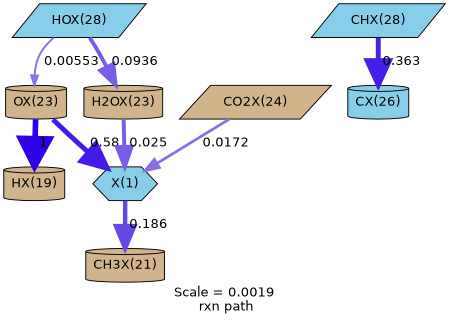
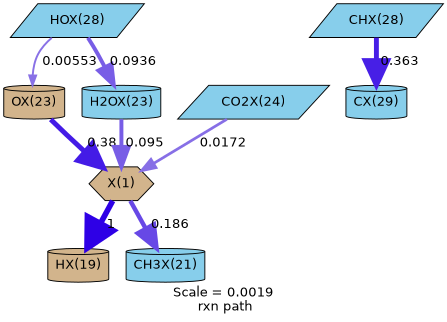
(123, 102) -> (121, 102)
(255, 102) -> (254, 102)
(378, 102) -> (376, 102)
(35, 129) -> (107, 212)
(103, 143) -> (100, 143)
(147, 143) -> (143, 143)
(125, 184) -> (121, 184)
(125, 265) -> (165, 265)
